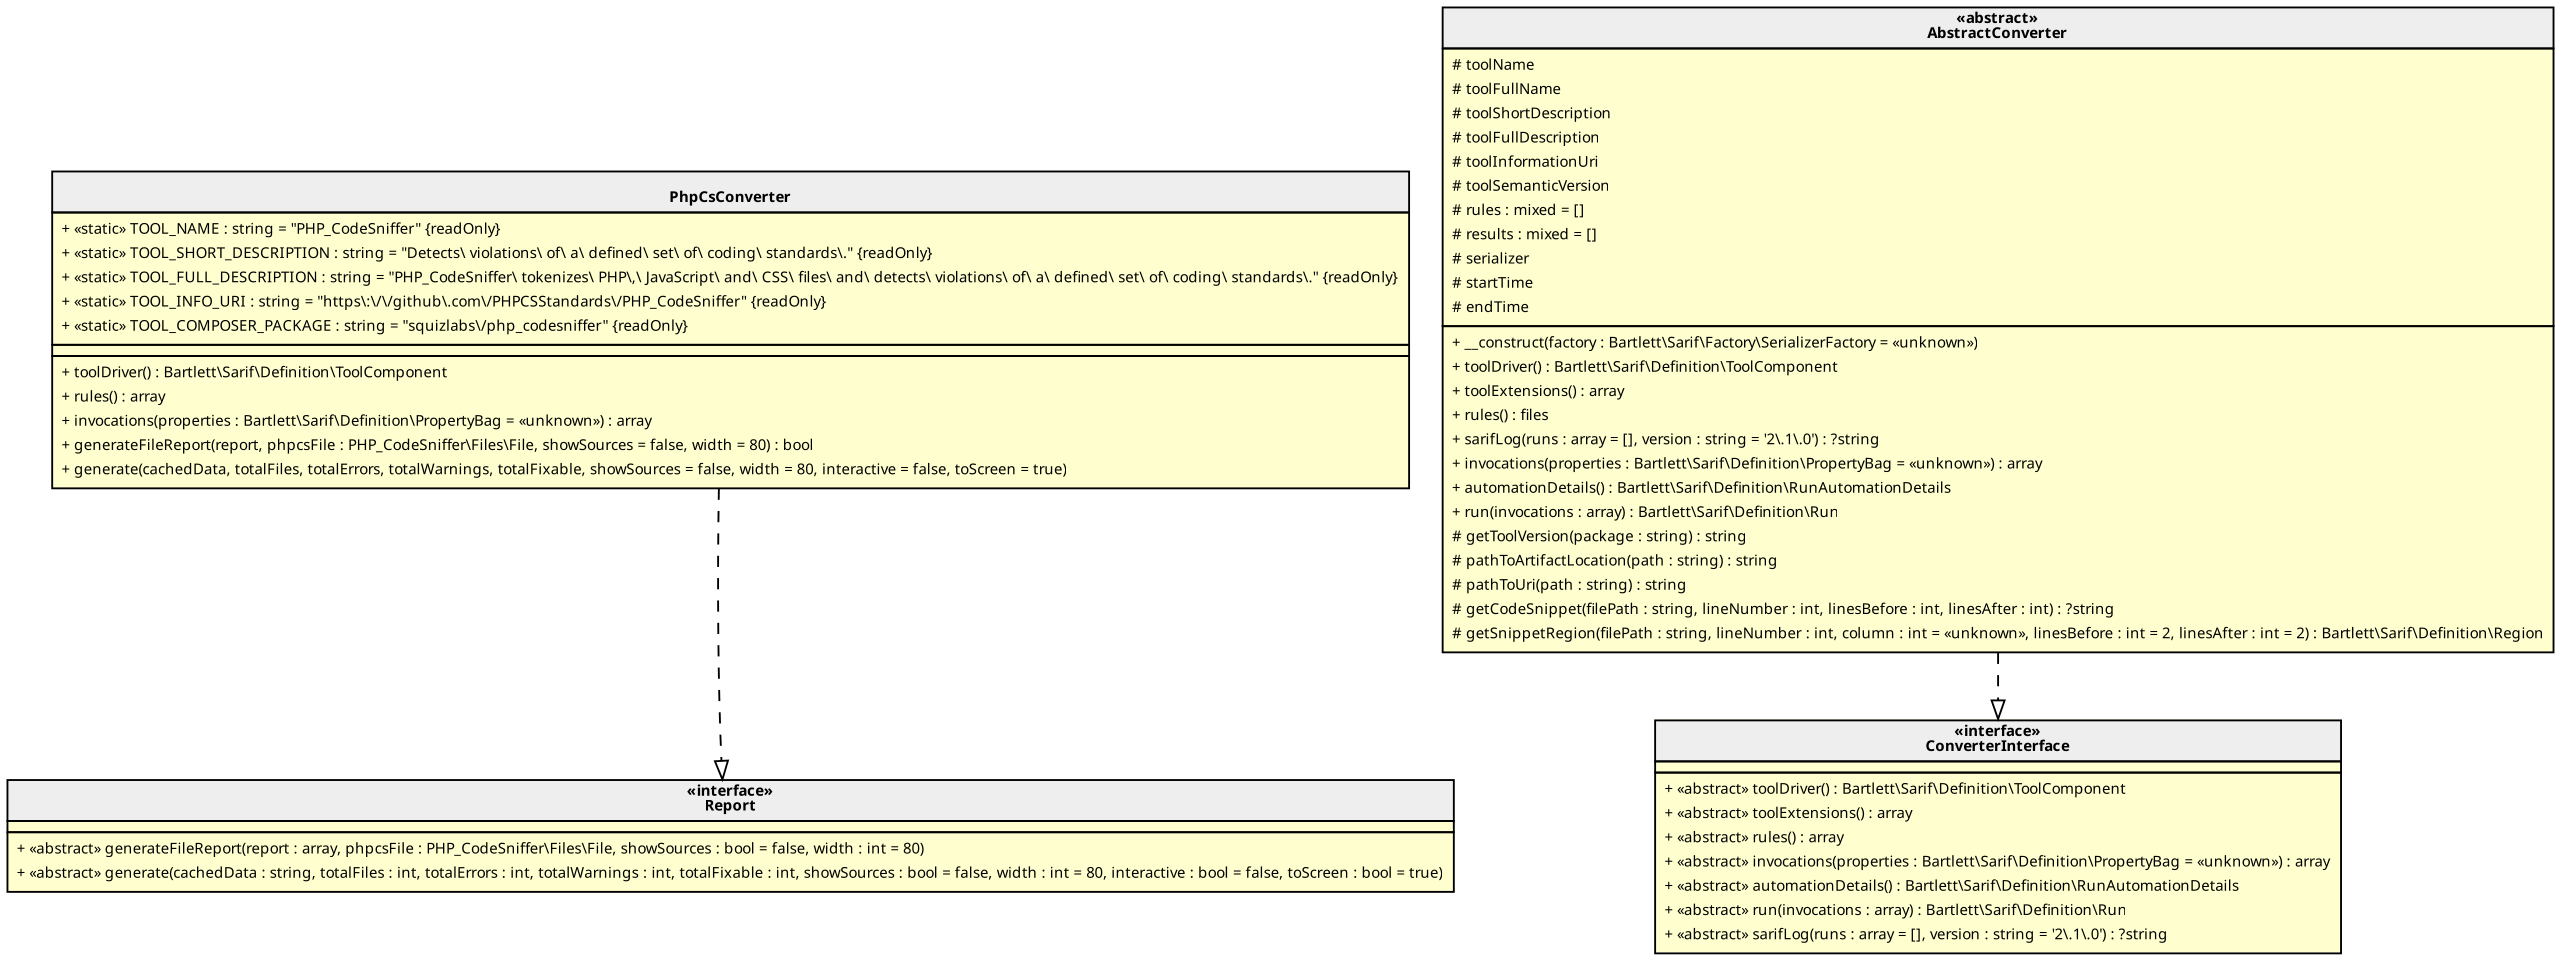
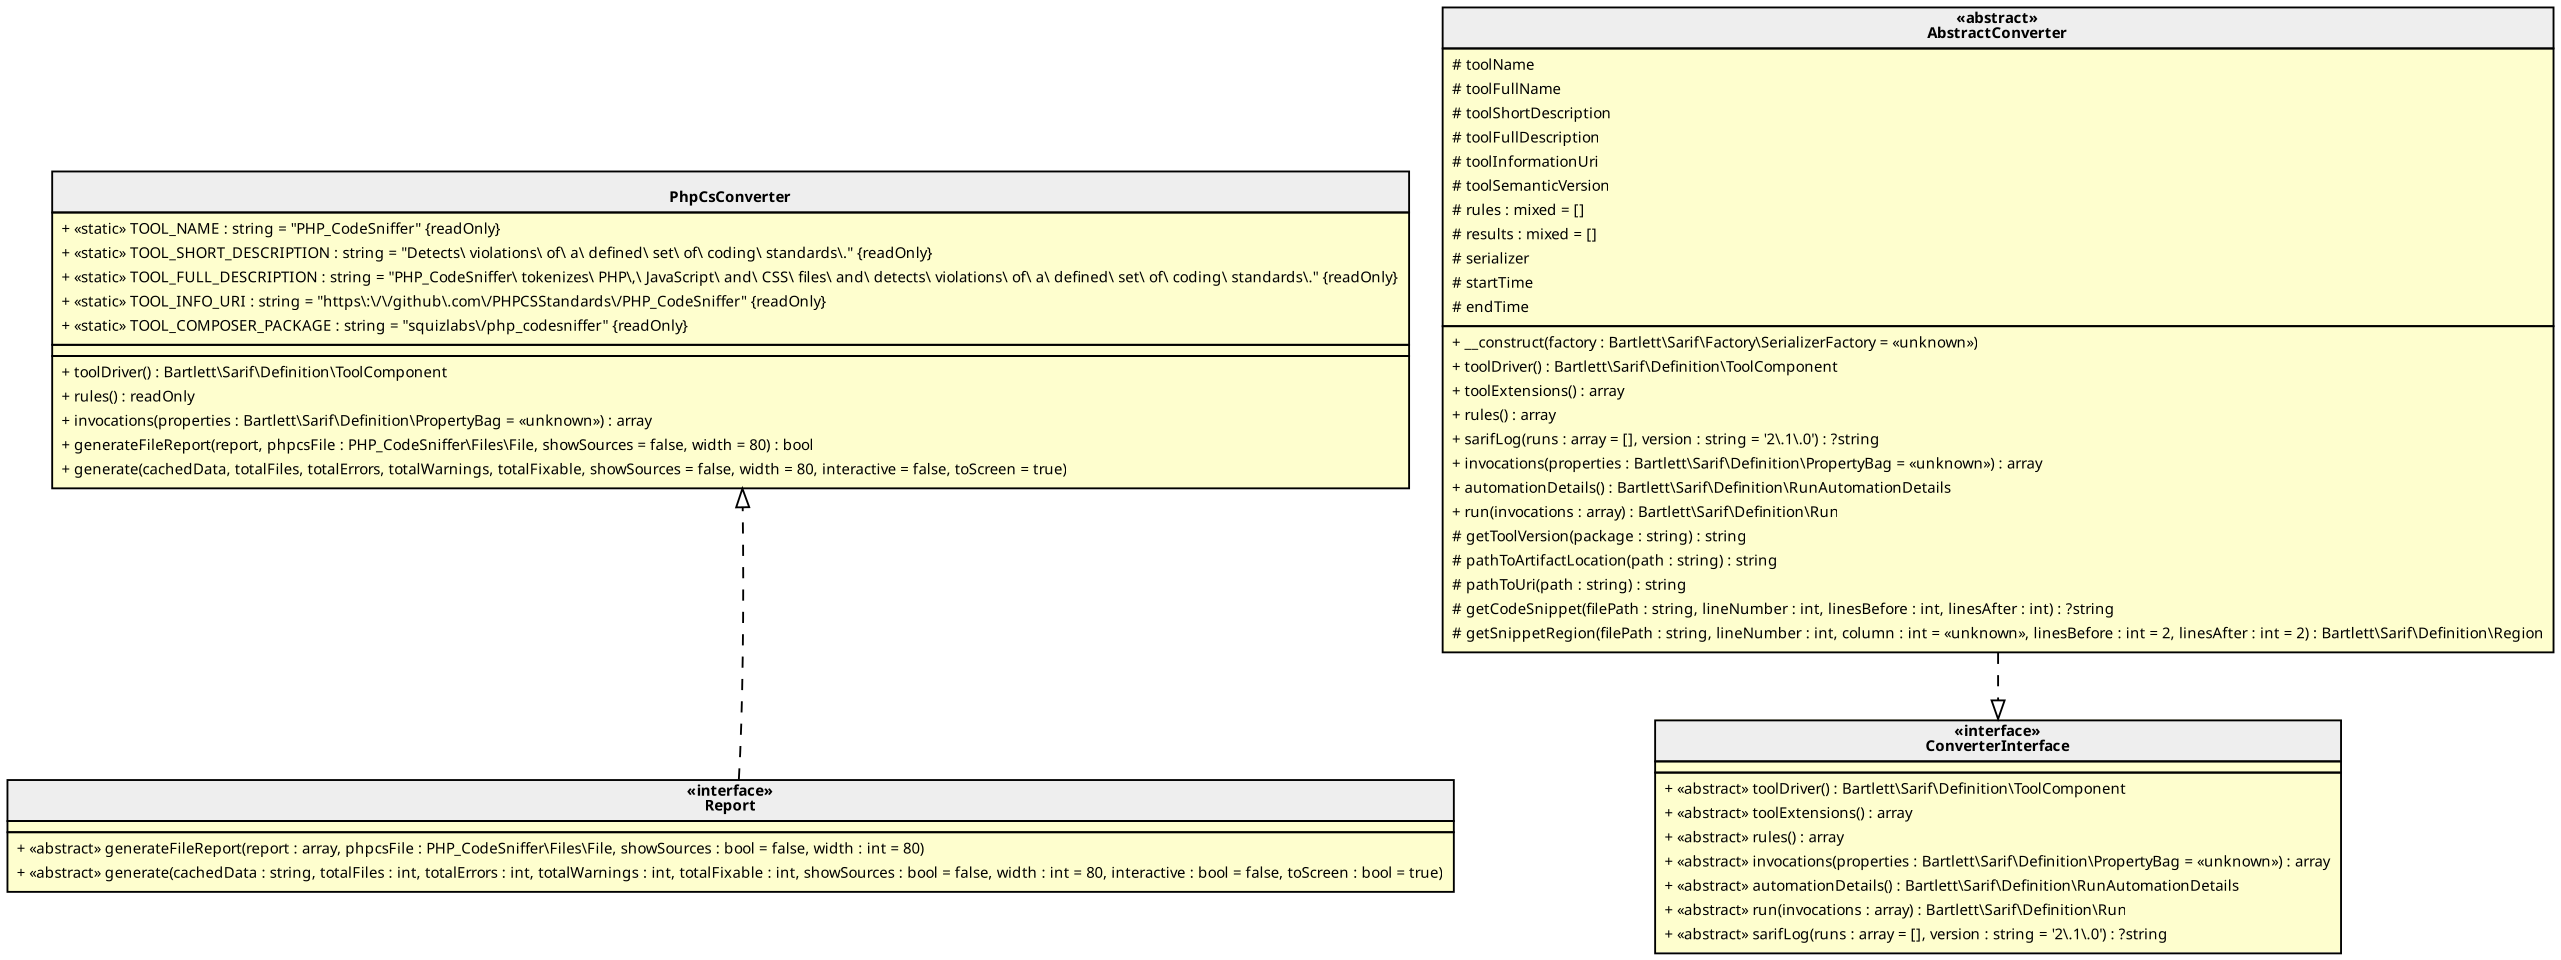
(114, 397) -> (129, 397)
(1500, 416) -> (1504, 416)
(718, 625) -> (743, 644)
